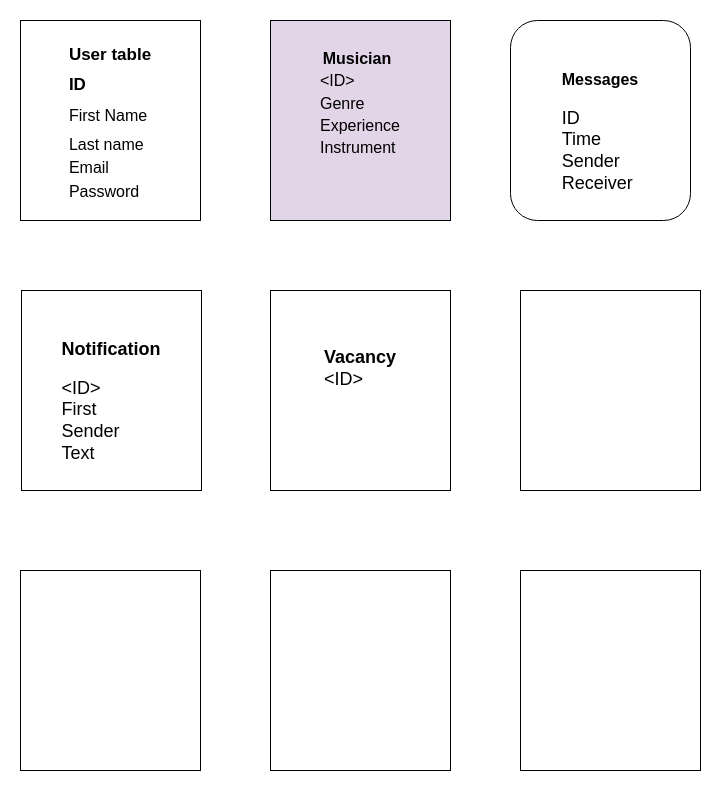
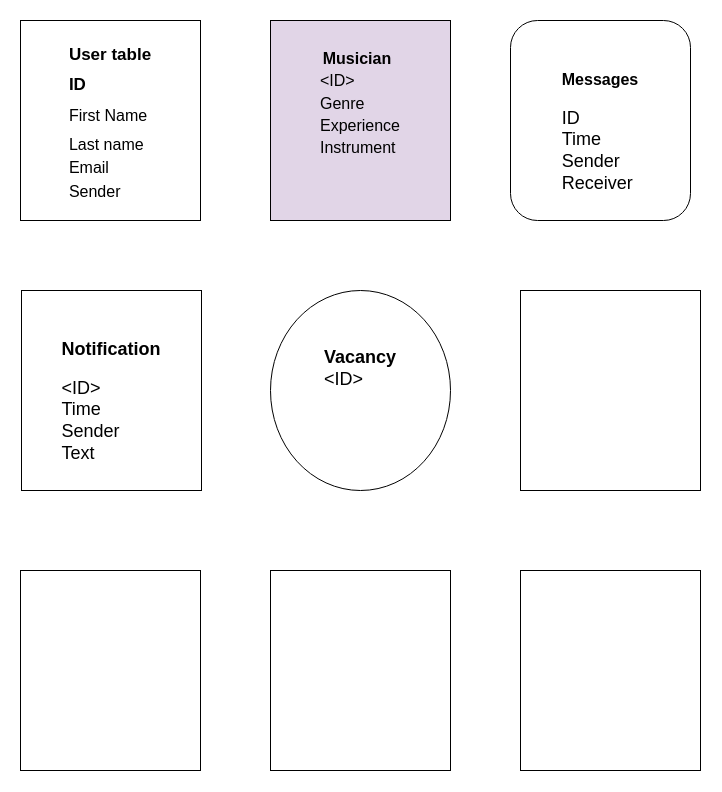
(111, 121) -> (111, 121)
(112, 391) -> (112, 391)
(361, 391) -> (361, 391)
